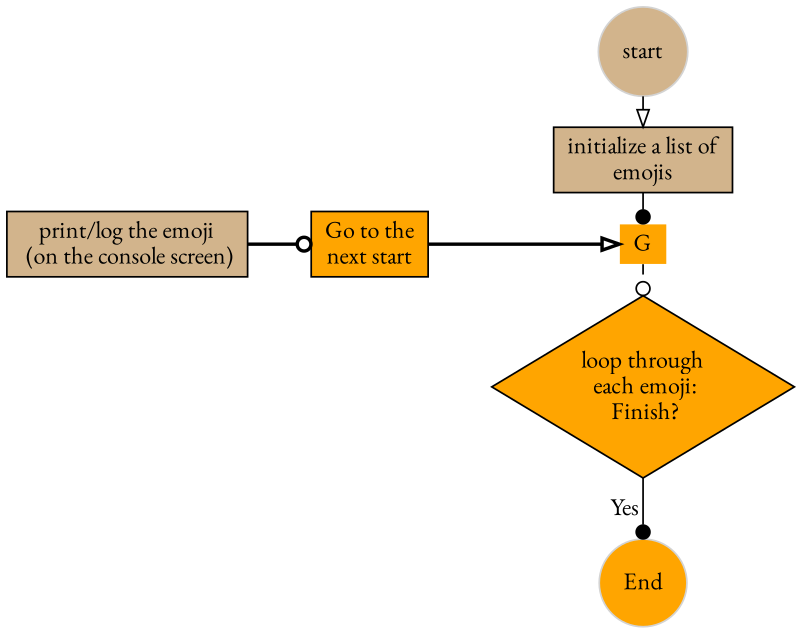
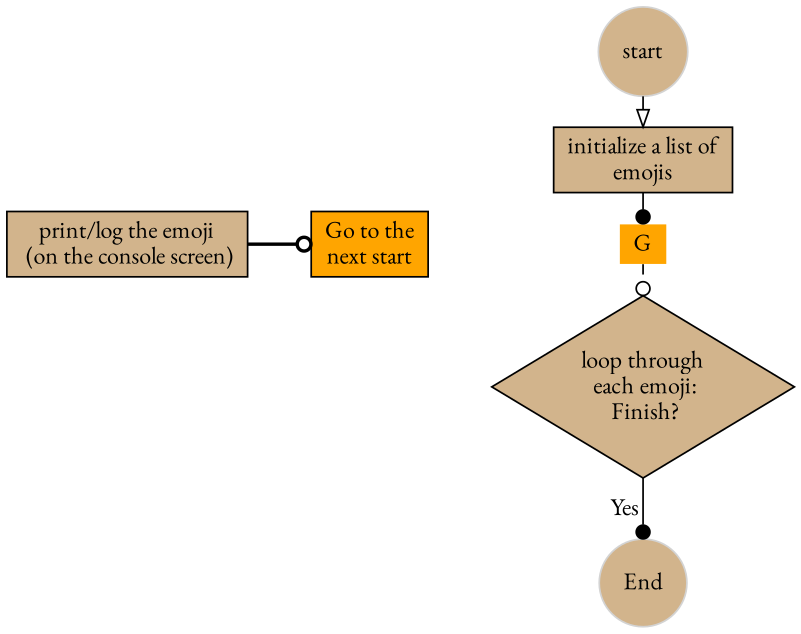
(515, 244) -> none
(643, 387) -> (643, 387)
(643, 583) -> (643, 583)
